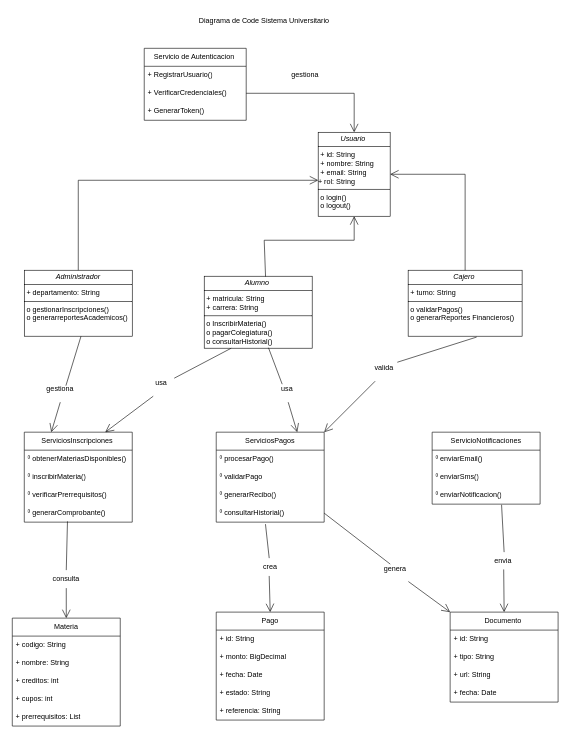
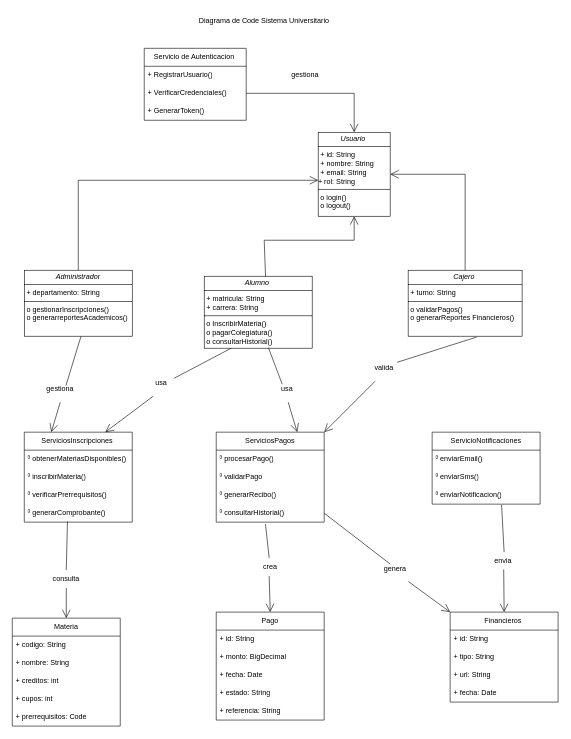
(504, 621) -> (504, 621)
(55, 717) -> (56, 717)
